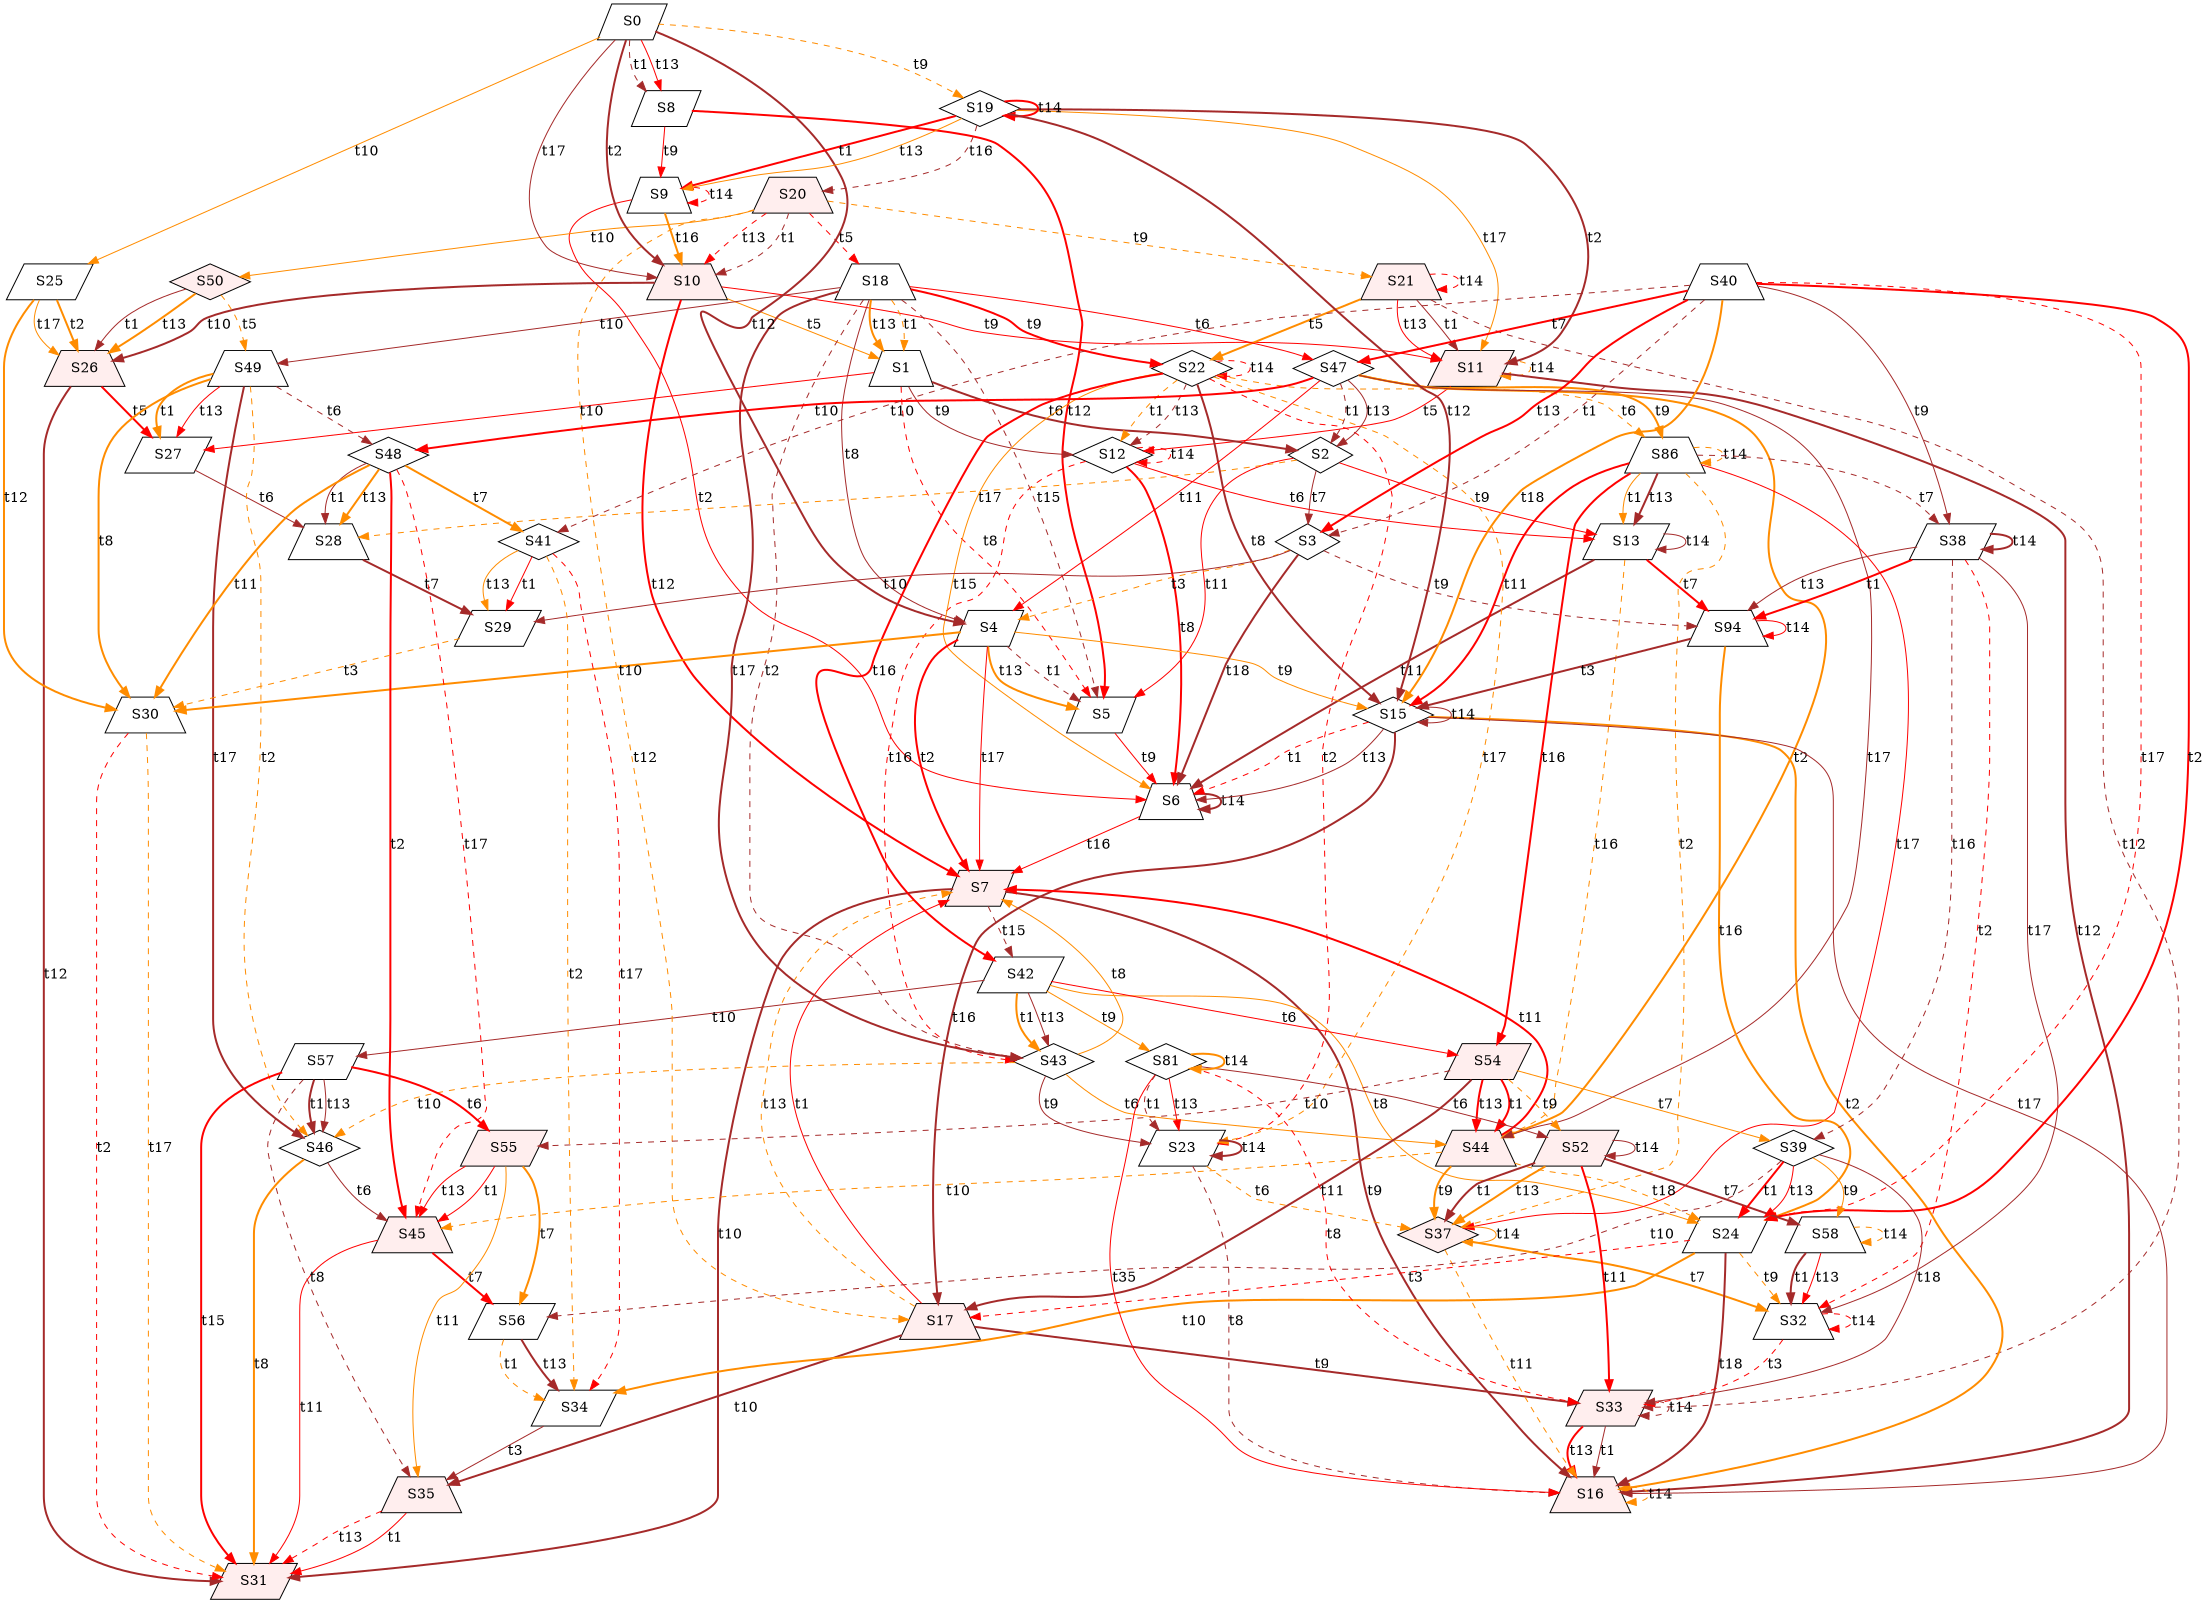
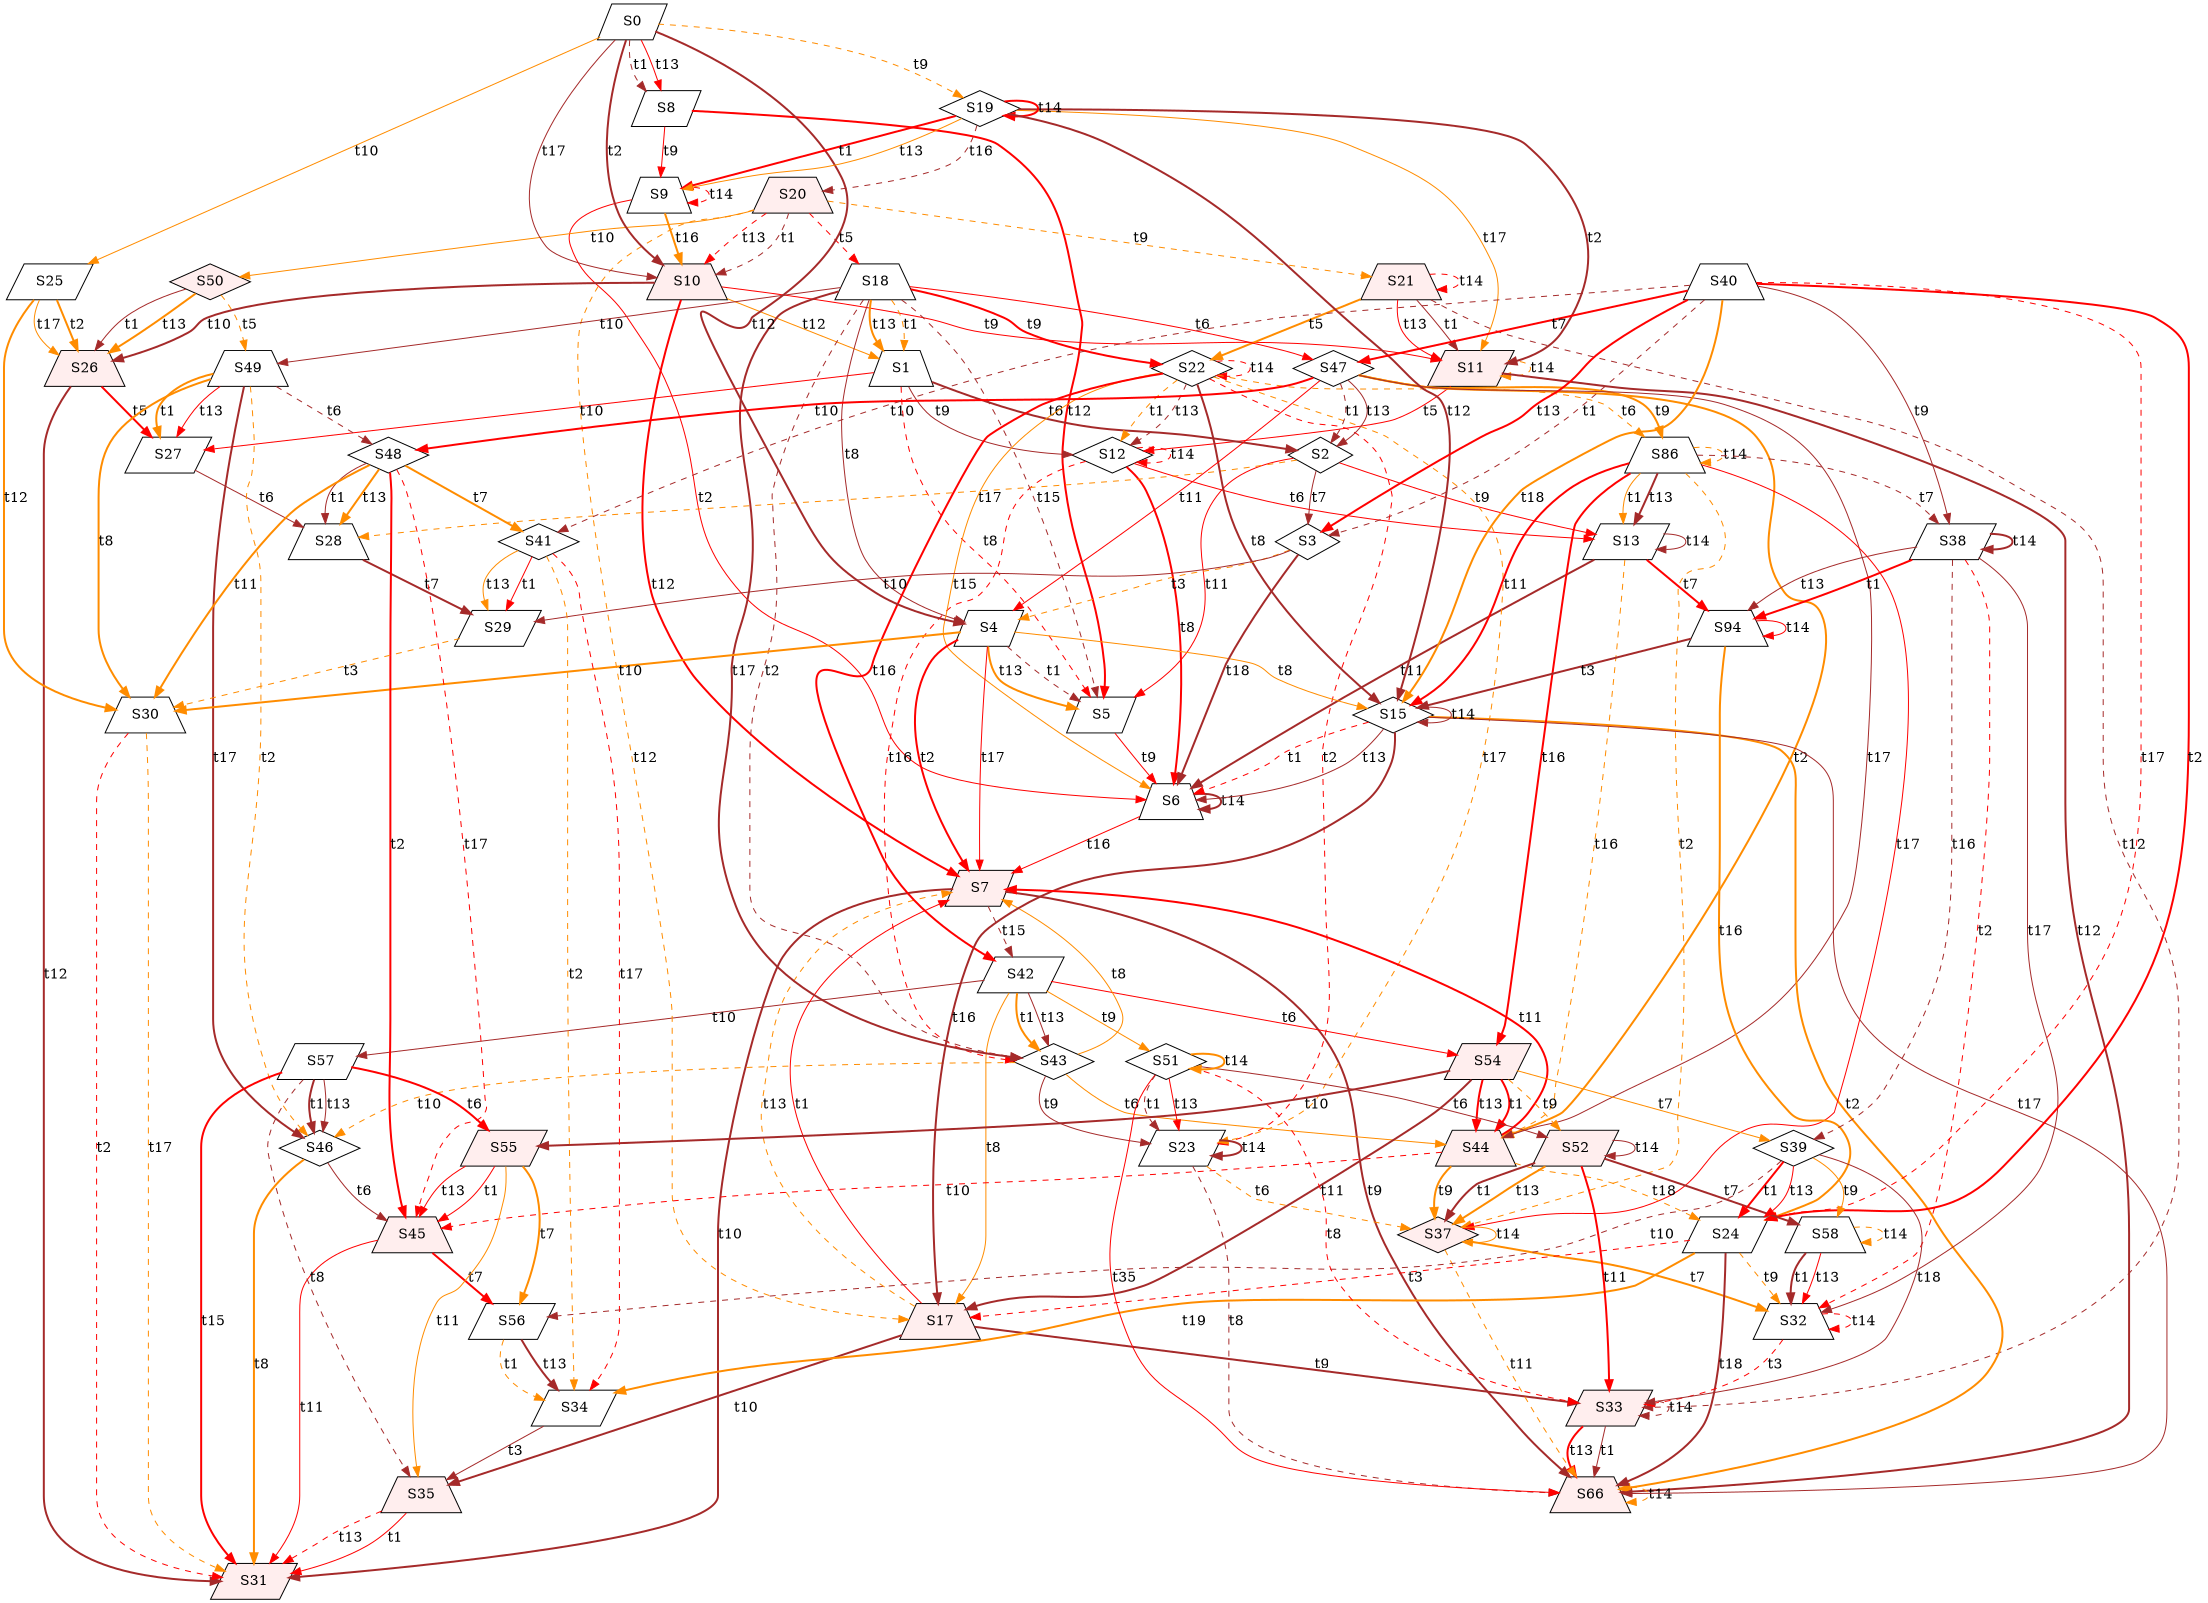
(815, 325) -> (815, 325)
(1483, 603) -> none
(1286, 672) -> (1286, 672)
(1166, 1062) -> (1166, 1062)
(1359, 1078) -> (986, 1144)
(1001, 1127) -> (1001, 1127)
(946, 1184) -> (946, 1184)
(1195, 1321) -> (1195, 1321)
(1590, 1495) -> (1590, 1495)
